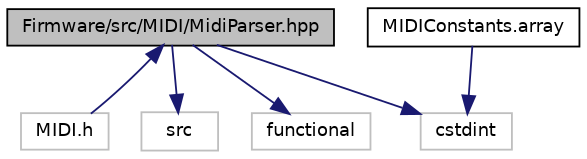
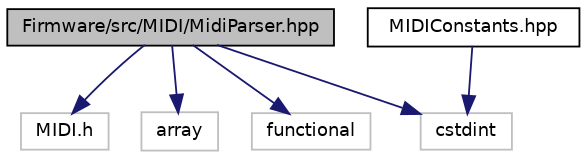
(474, 27) -> (474, 27)
(122, 87) -> (114, 71)
(180, 131) -> (180, 131)
